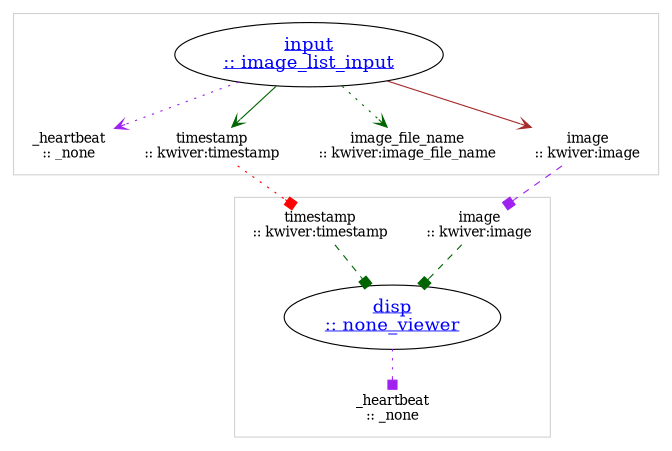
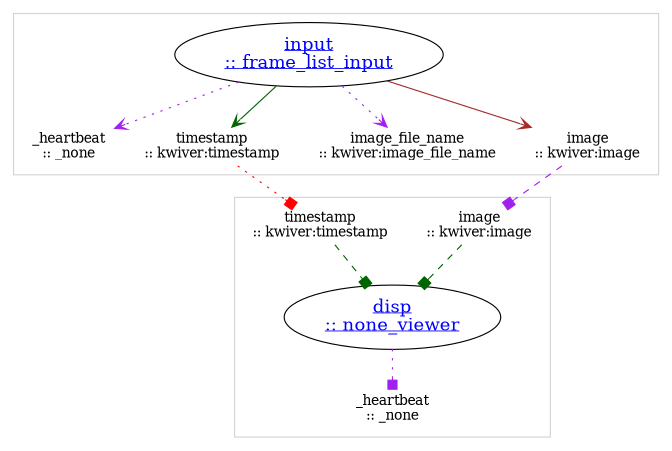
(309, 63) -> (309, 63)
(360, 103) -> (360, 103)
